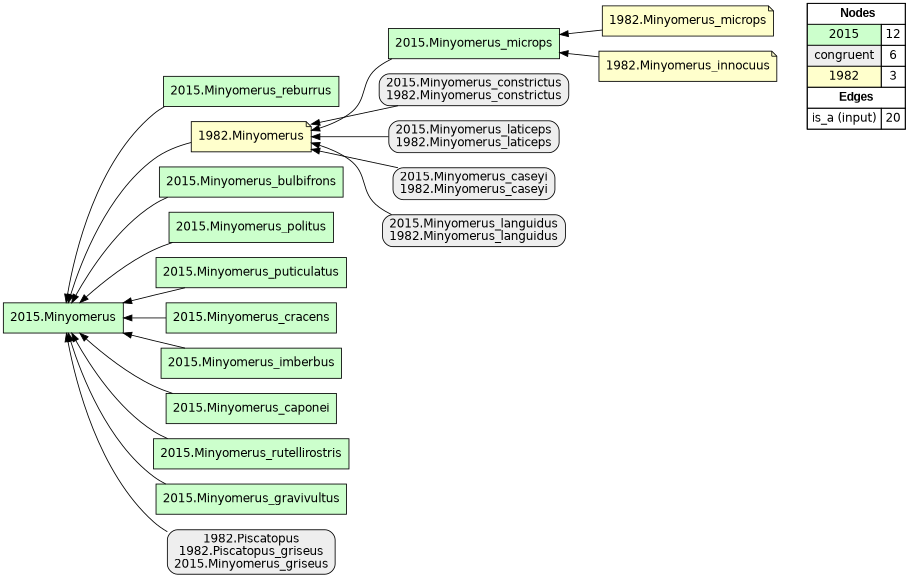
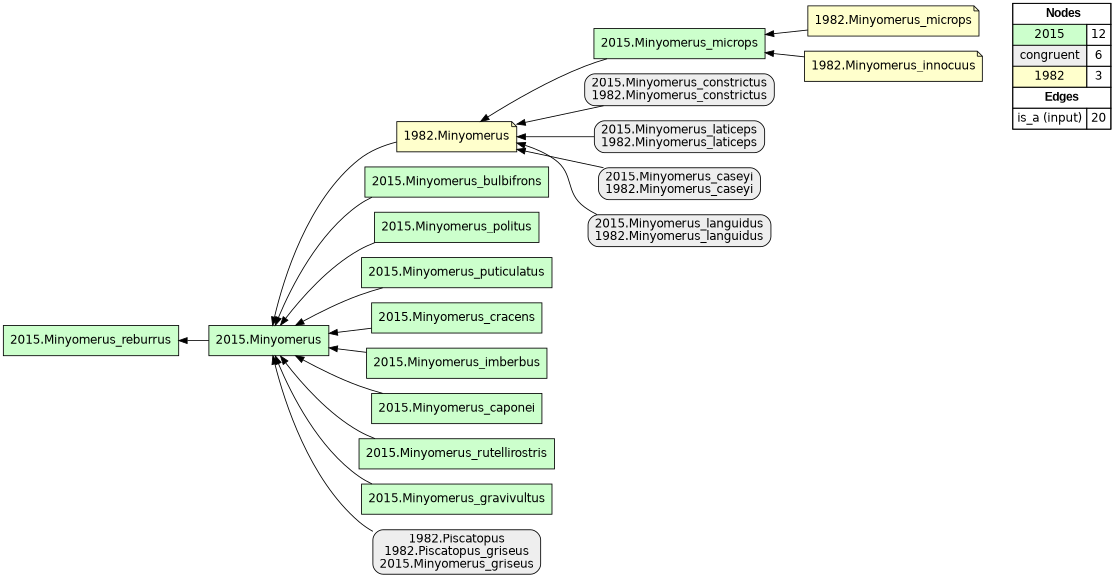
(99, 191) -> (198, 341)
